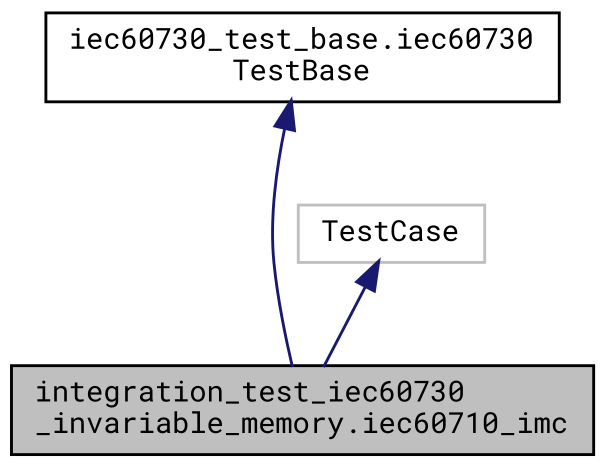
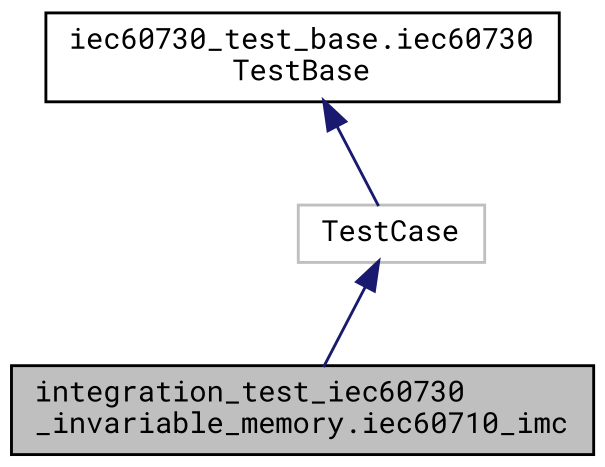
(273, 248) -> (358, 166)
